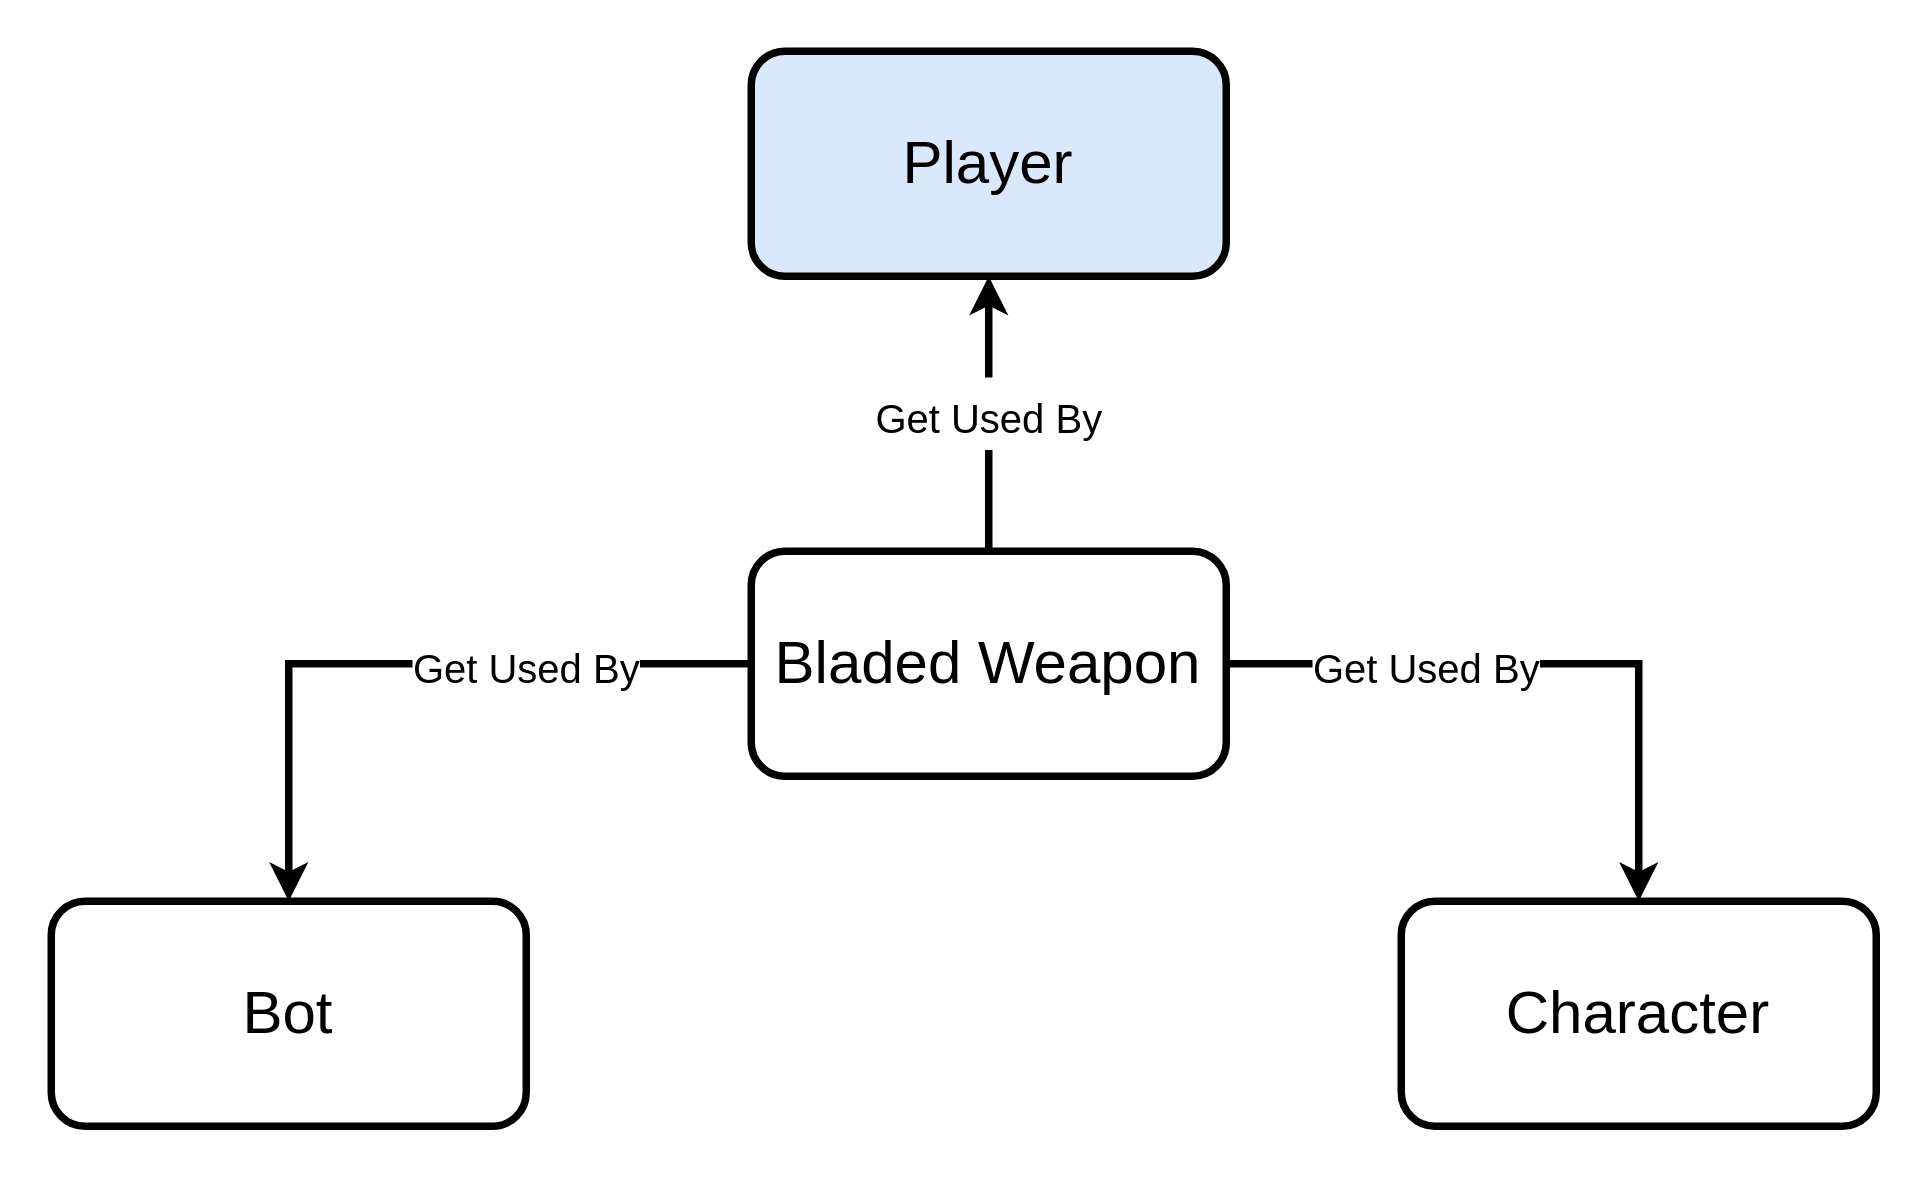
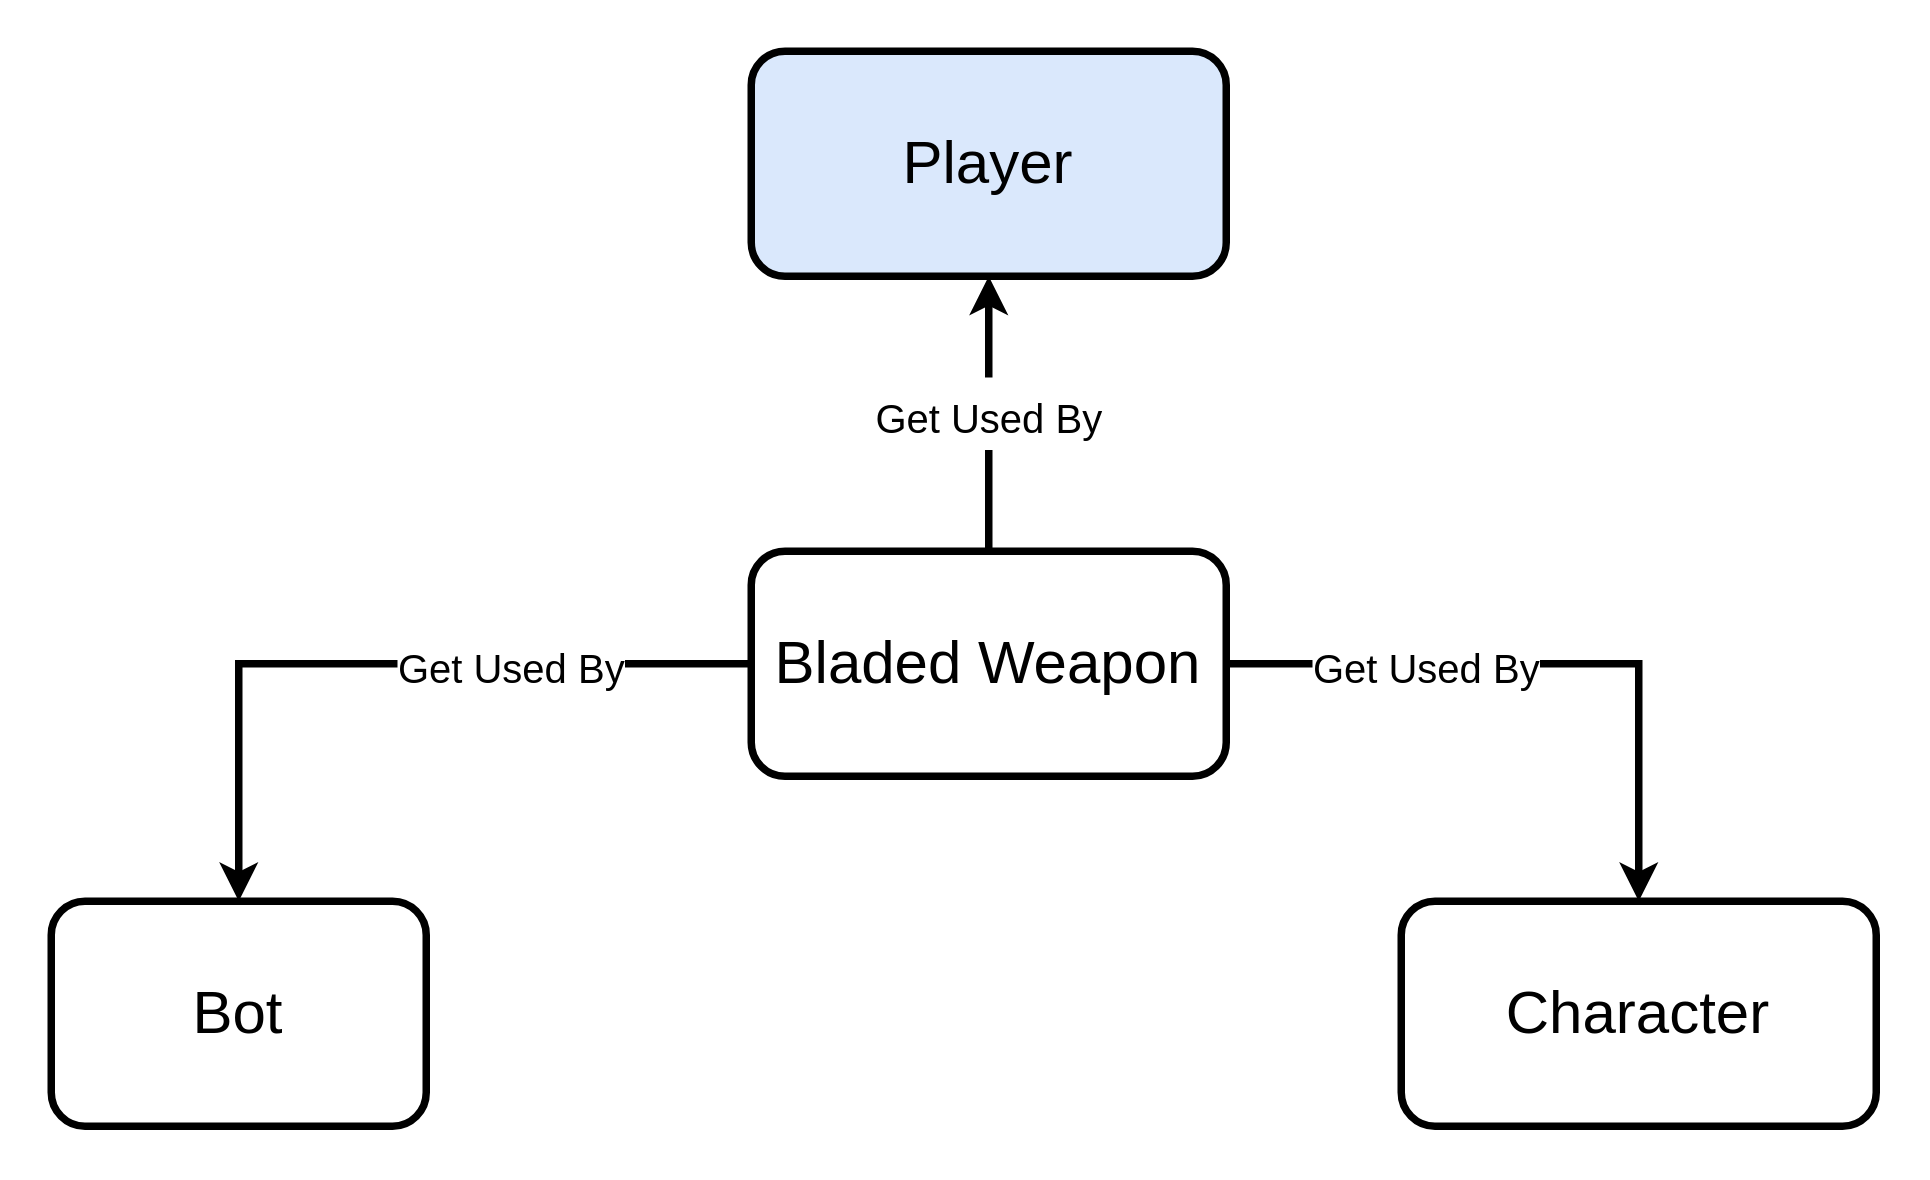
(289, 1014) -> (239, 1014)
